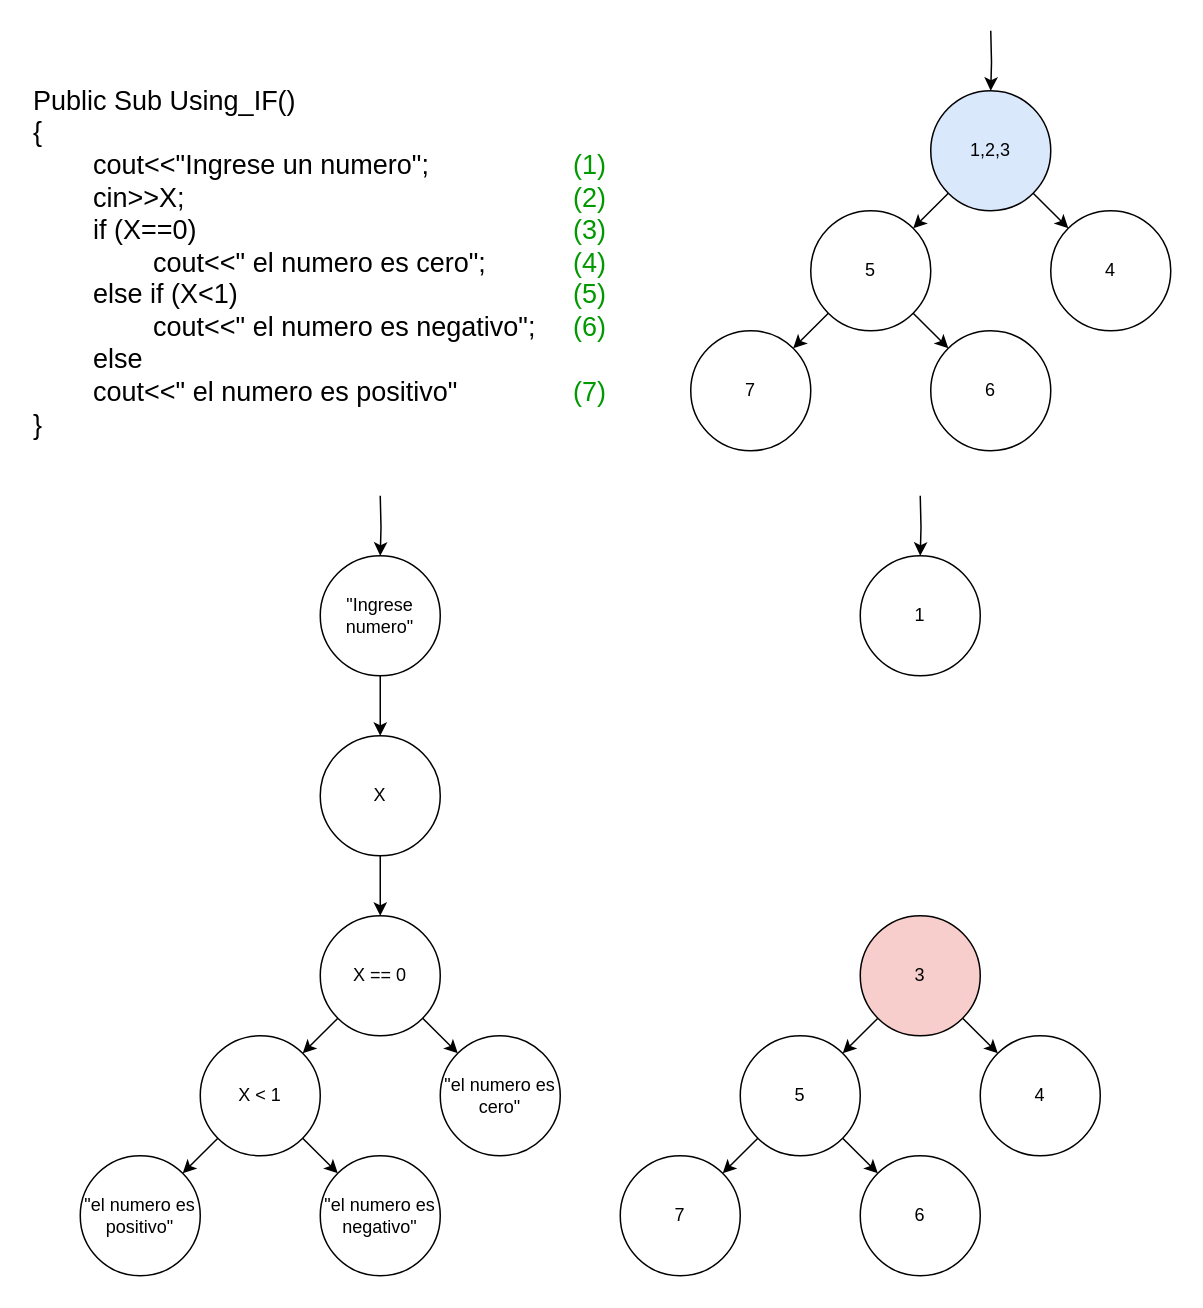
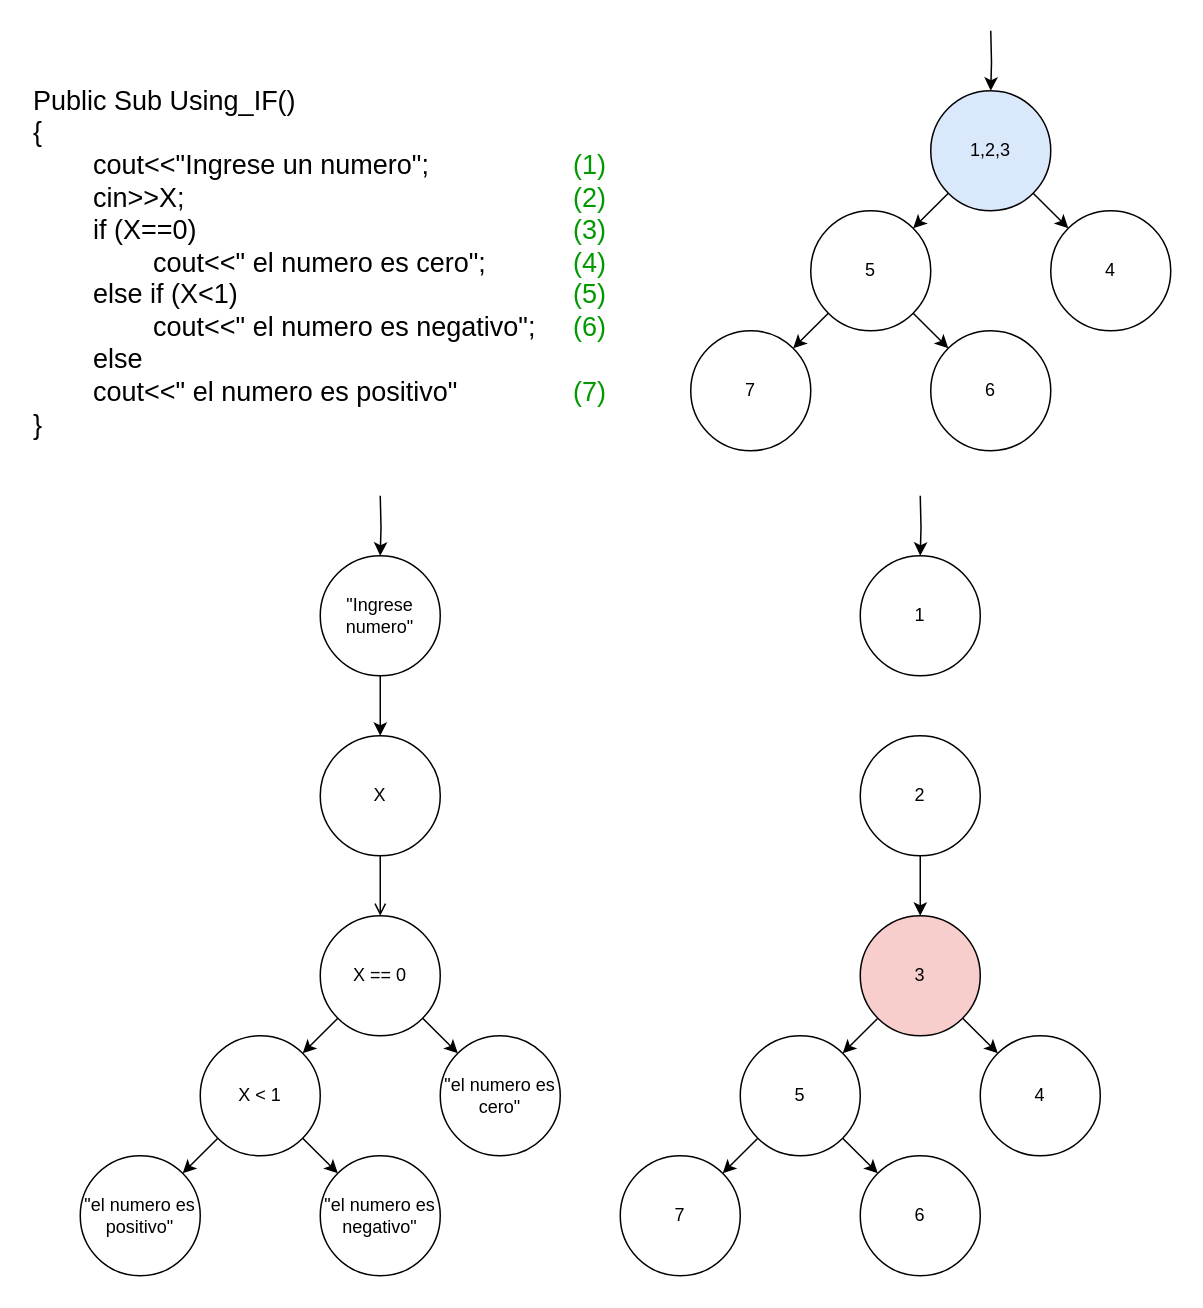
none -> (920, 796)
none -> (920, 881)
(380, 904) -> (380, 906)
